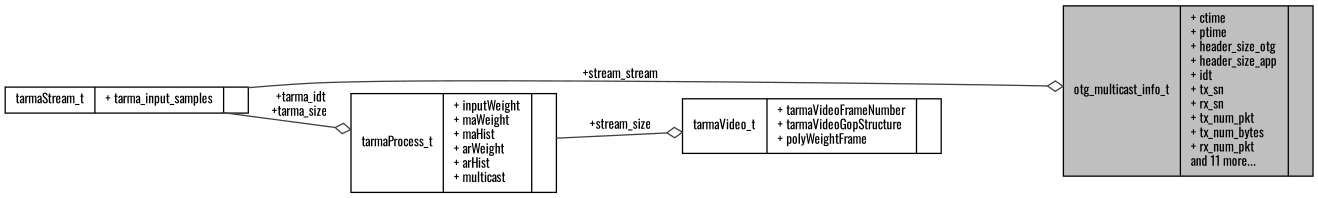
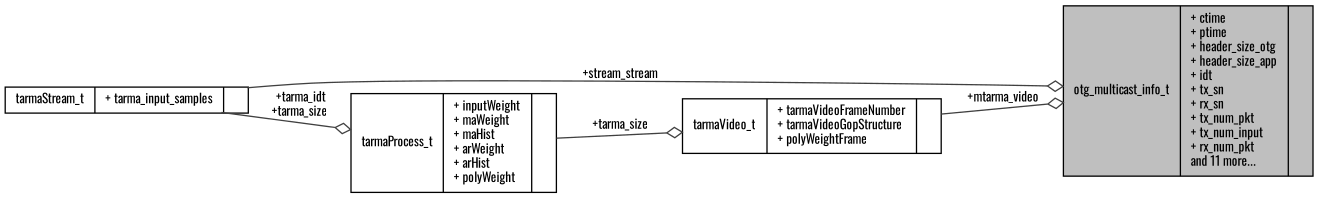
none -> (994, 109)
(619, 125) -> (619, 125)
(1228, 133) -> (1227, 133)
(480, 178) -> (485, 178)
